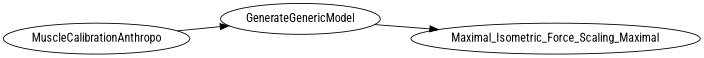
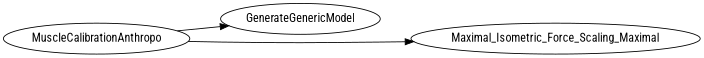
(402, 27) -> (297, 43)
